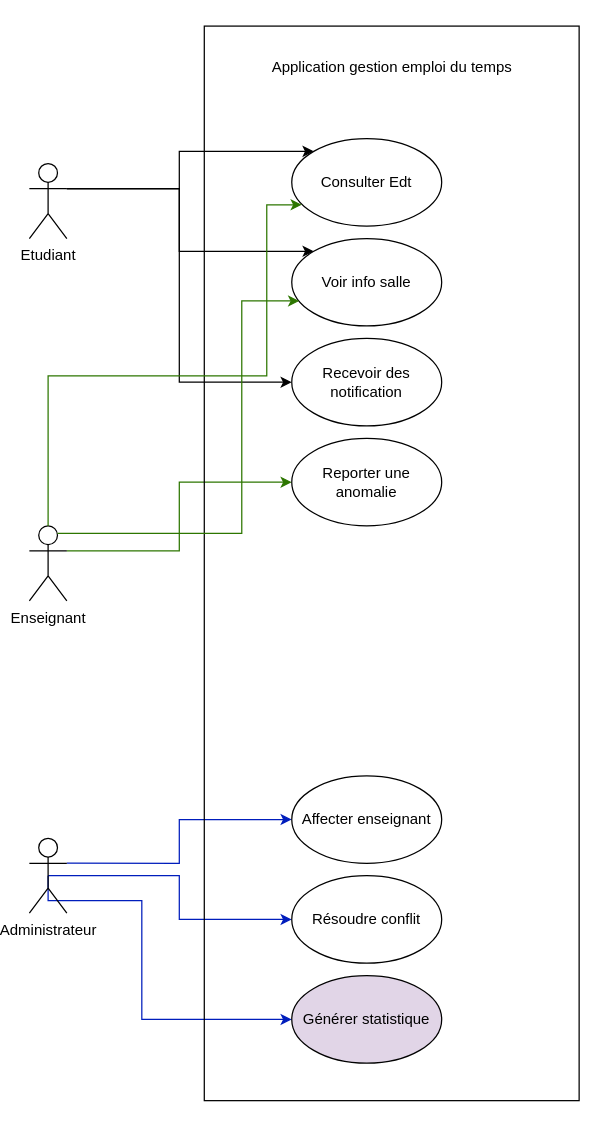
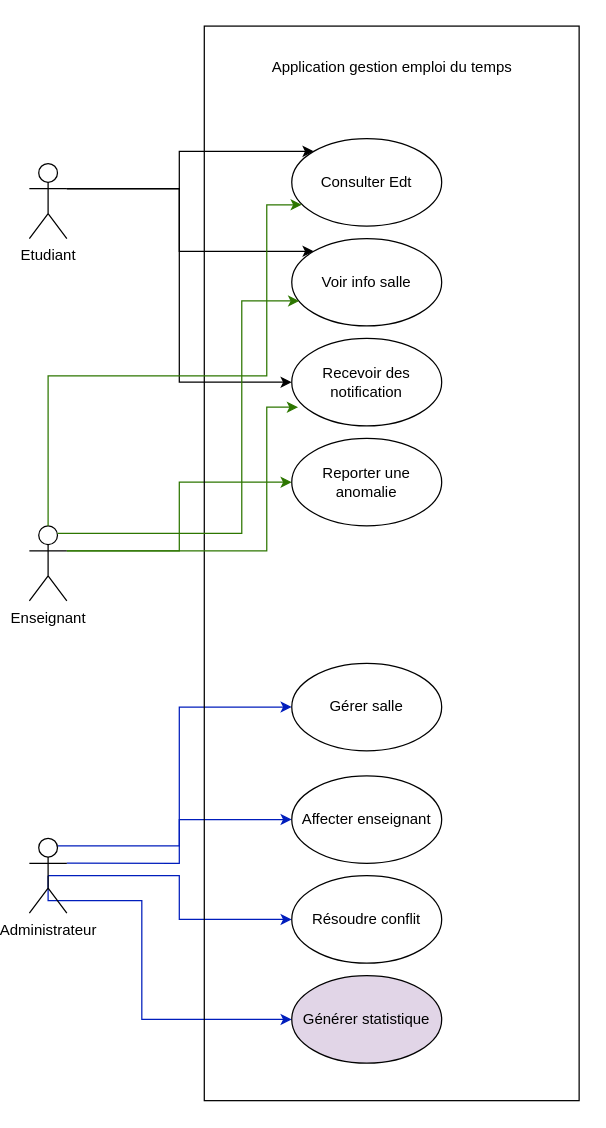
none -> (267, 511)
none -> (367, 707)
none -> (179, 710)
